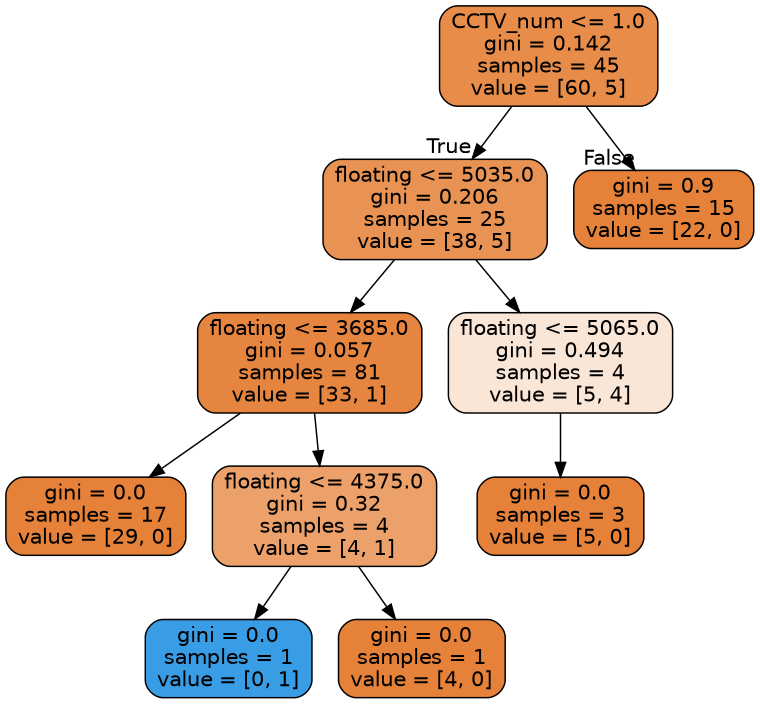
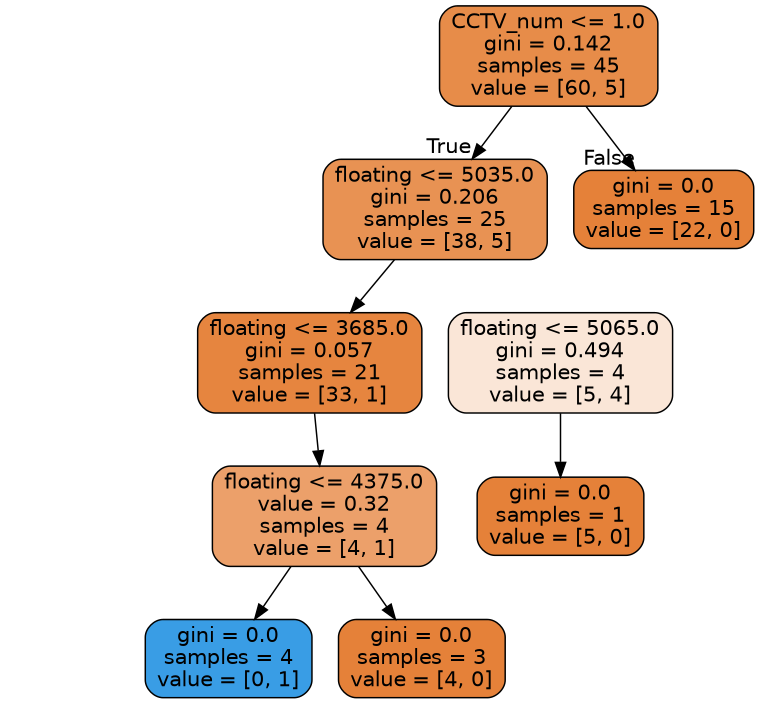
(664, 209) -> (664, 209)
(493, 280) -> none
(310, 363) -> (310, 363)
(96, 516) -> none
(324, 516) -> (324, 516)
(560, 516) -> (560, 516)
(229, 659) -> (229, 659)
(422, 659) -> (422, 659)
